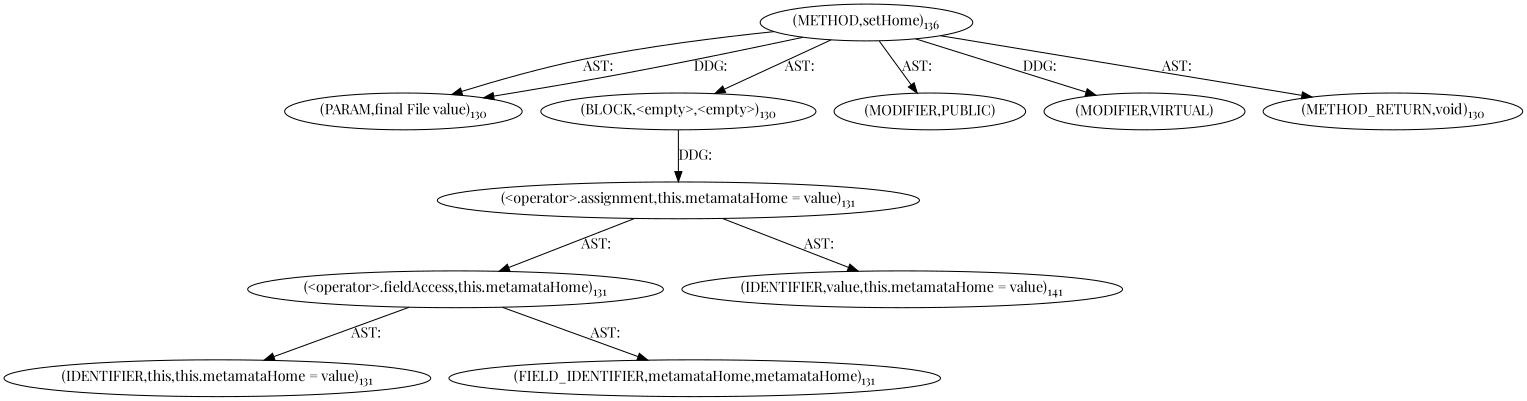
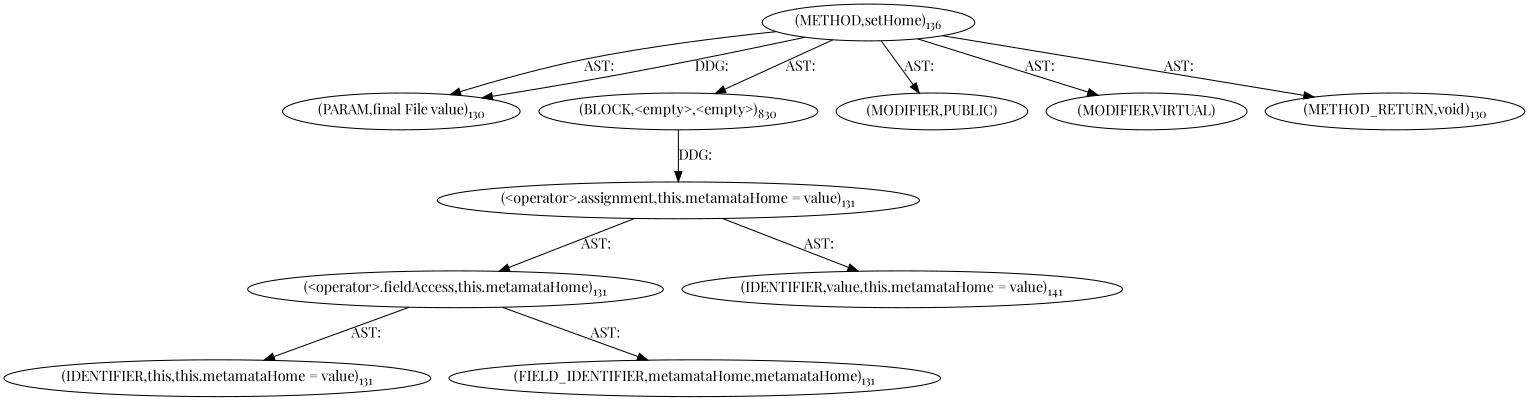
(1042, 67) -> (1042, 67)
(768, 110) -> (768, 110)
